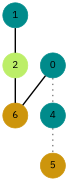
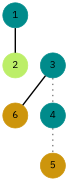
(53, 65) -> (53, 65)
(15, 91) -> none
